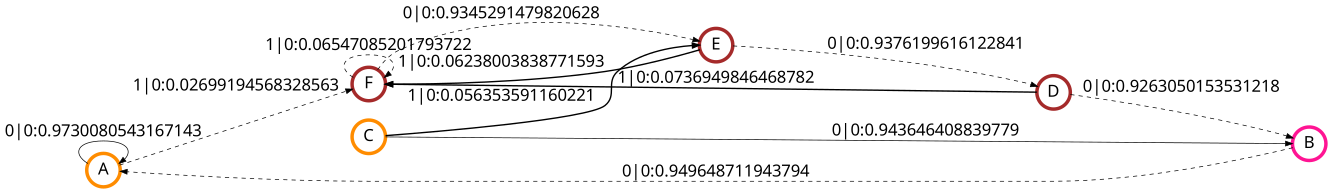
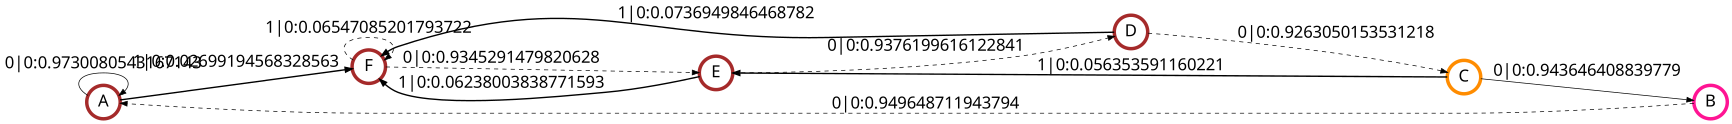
(1179, 112) -> (1295, 48)
(233, 128) -> (233, 85)
(103, 170) -> (103, 102)
